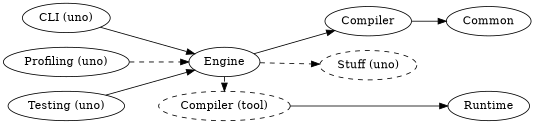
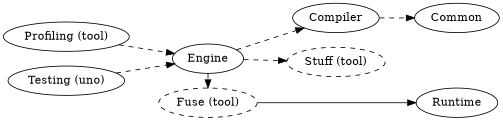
(66, 18) -> none
(425, 21) -> (393, 18)
(290, 43) -> (266, 40)
(66, 62) -> (66, 37)
(368, 65) -> (336, 62)
(146, 84) -> (141, 69)
(224, 106) -> (208, 103)
